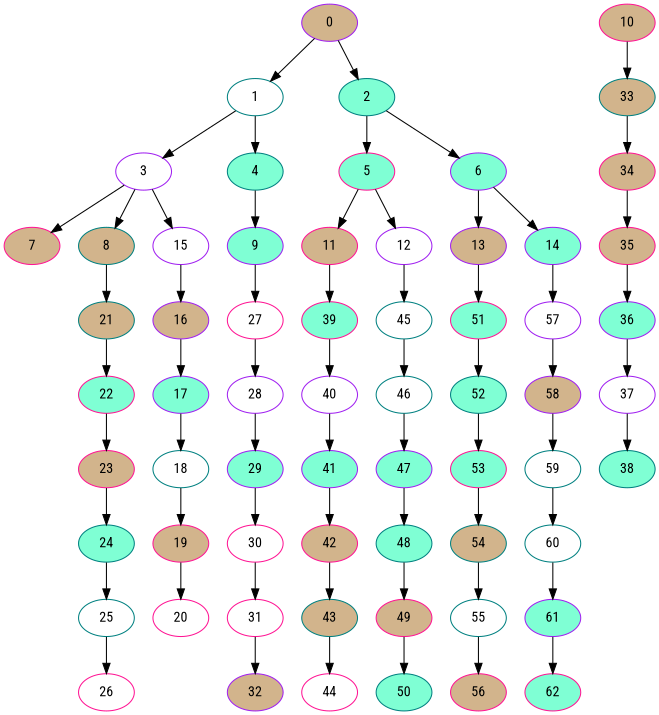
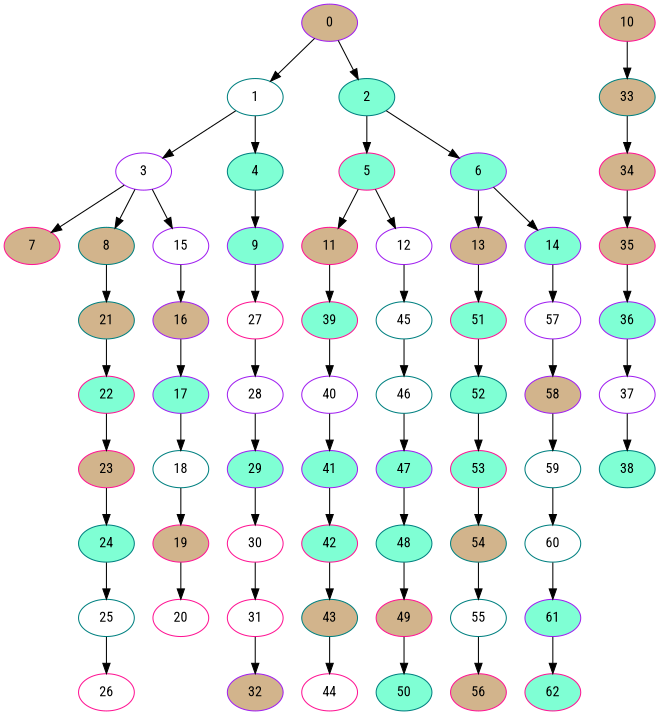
(330, 544) -> (330, 544)
